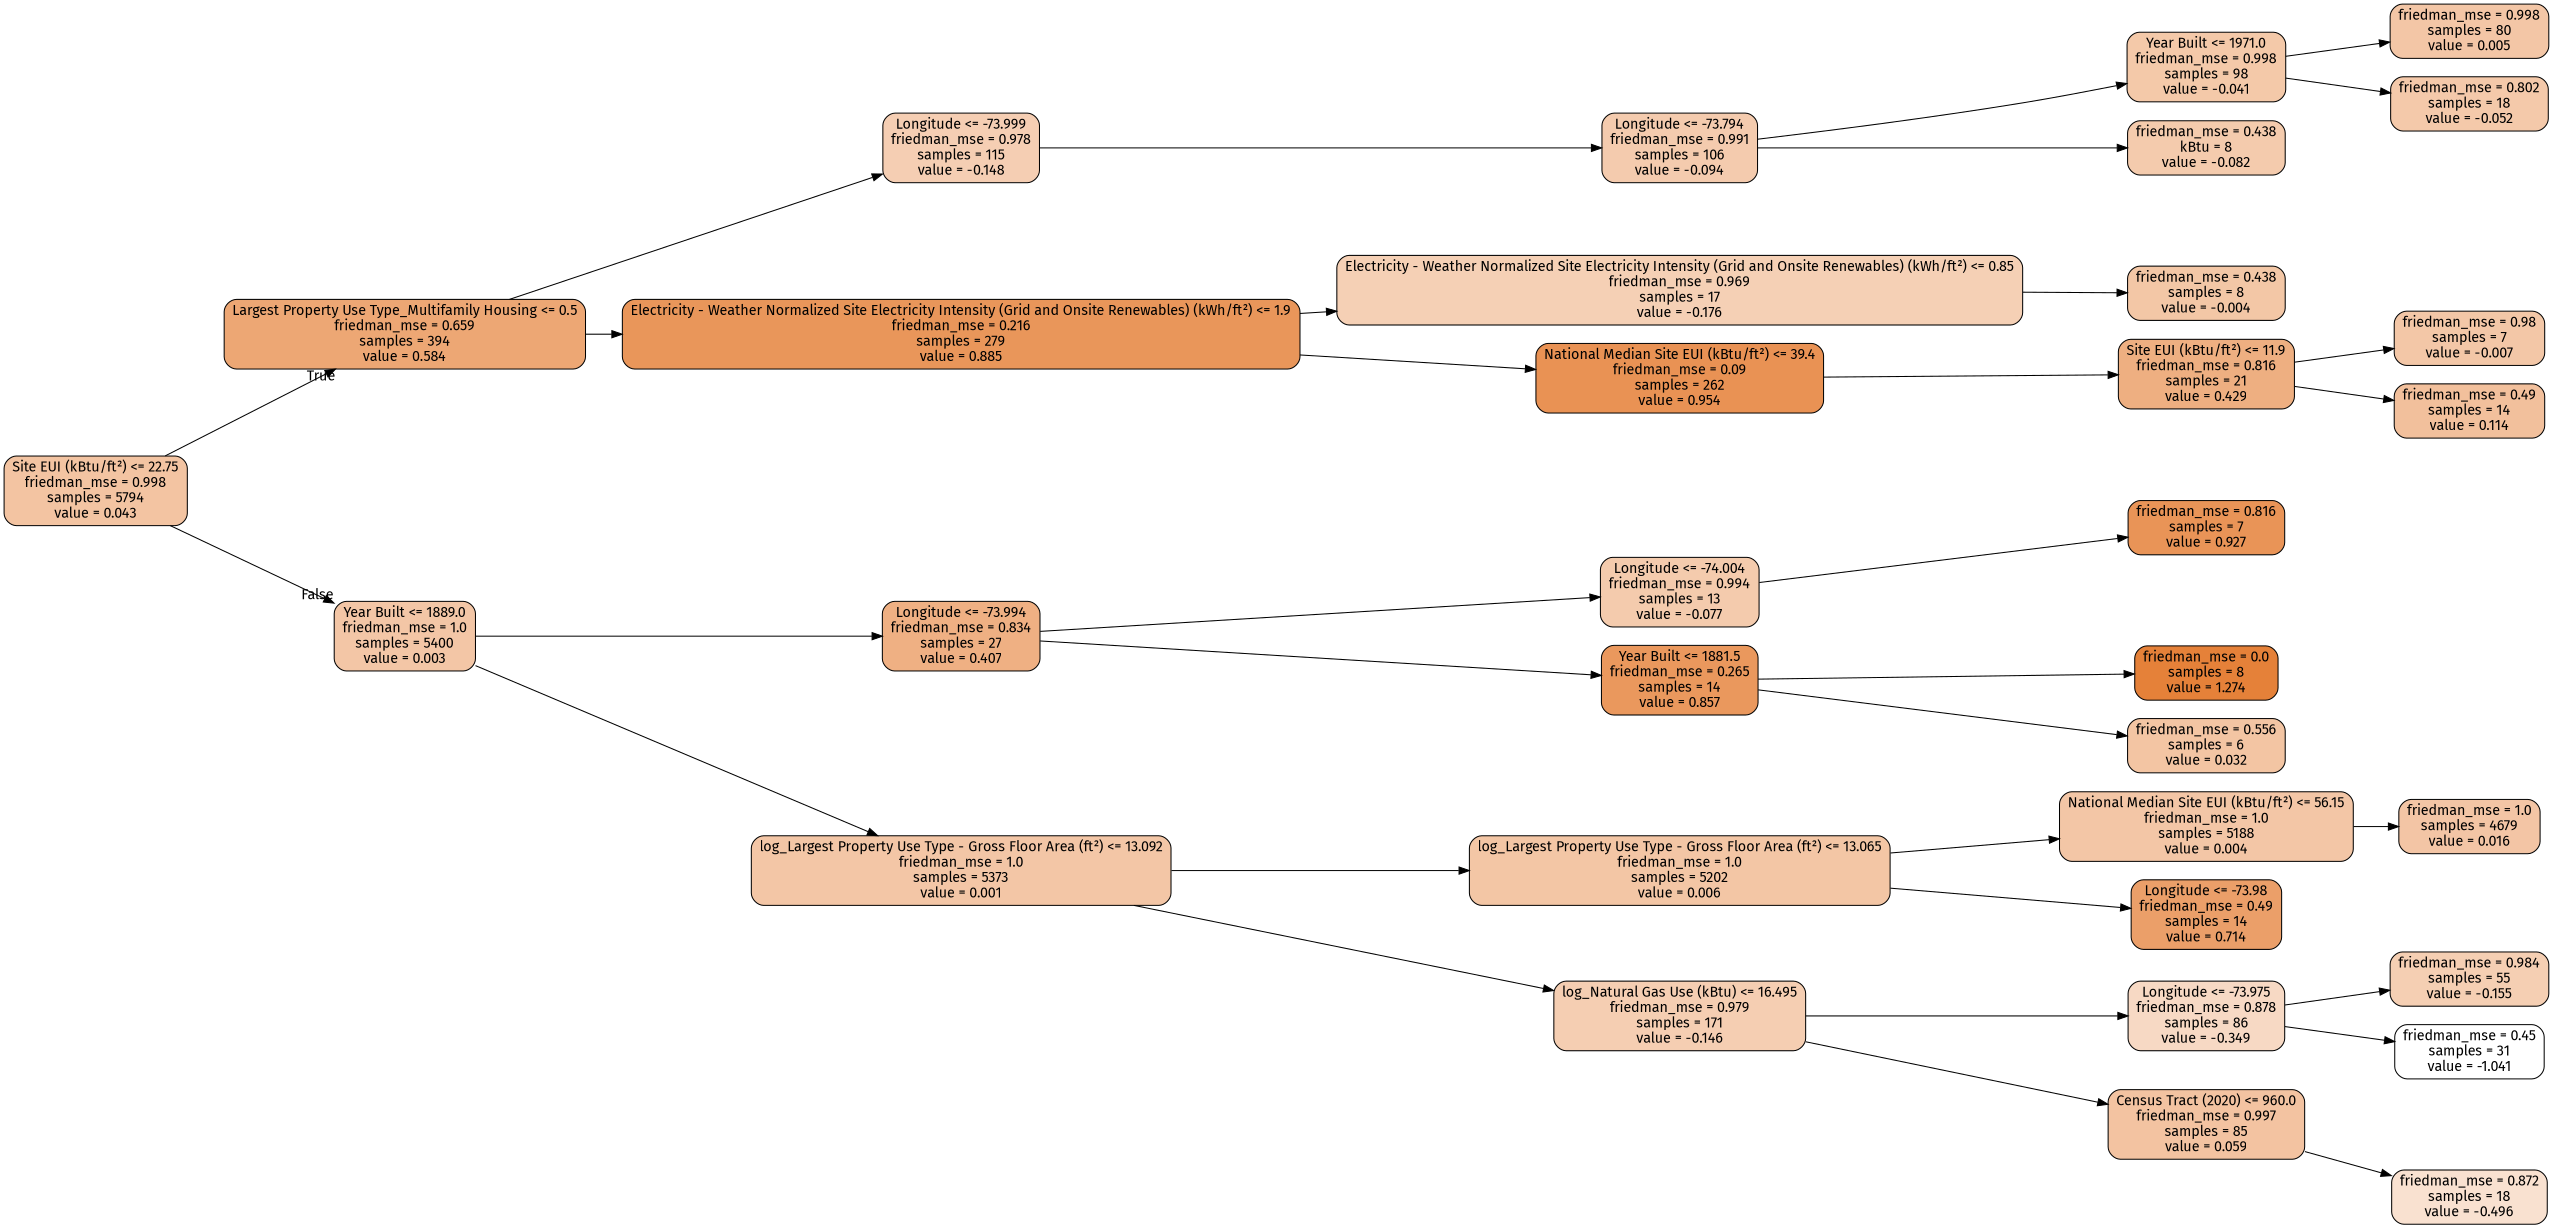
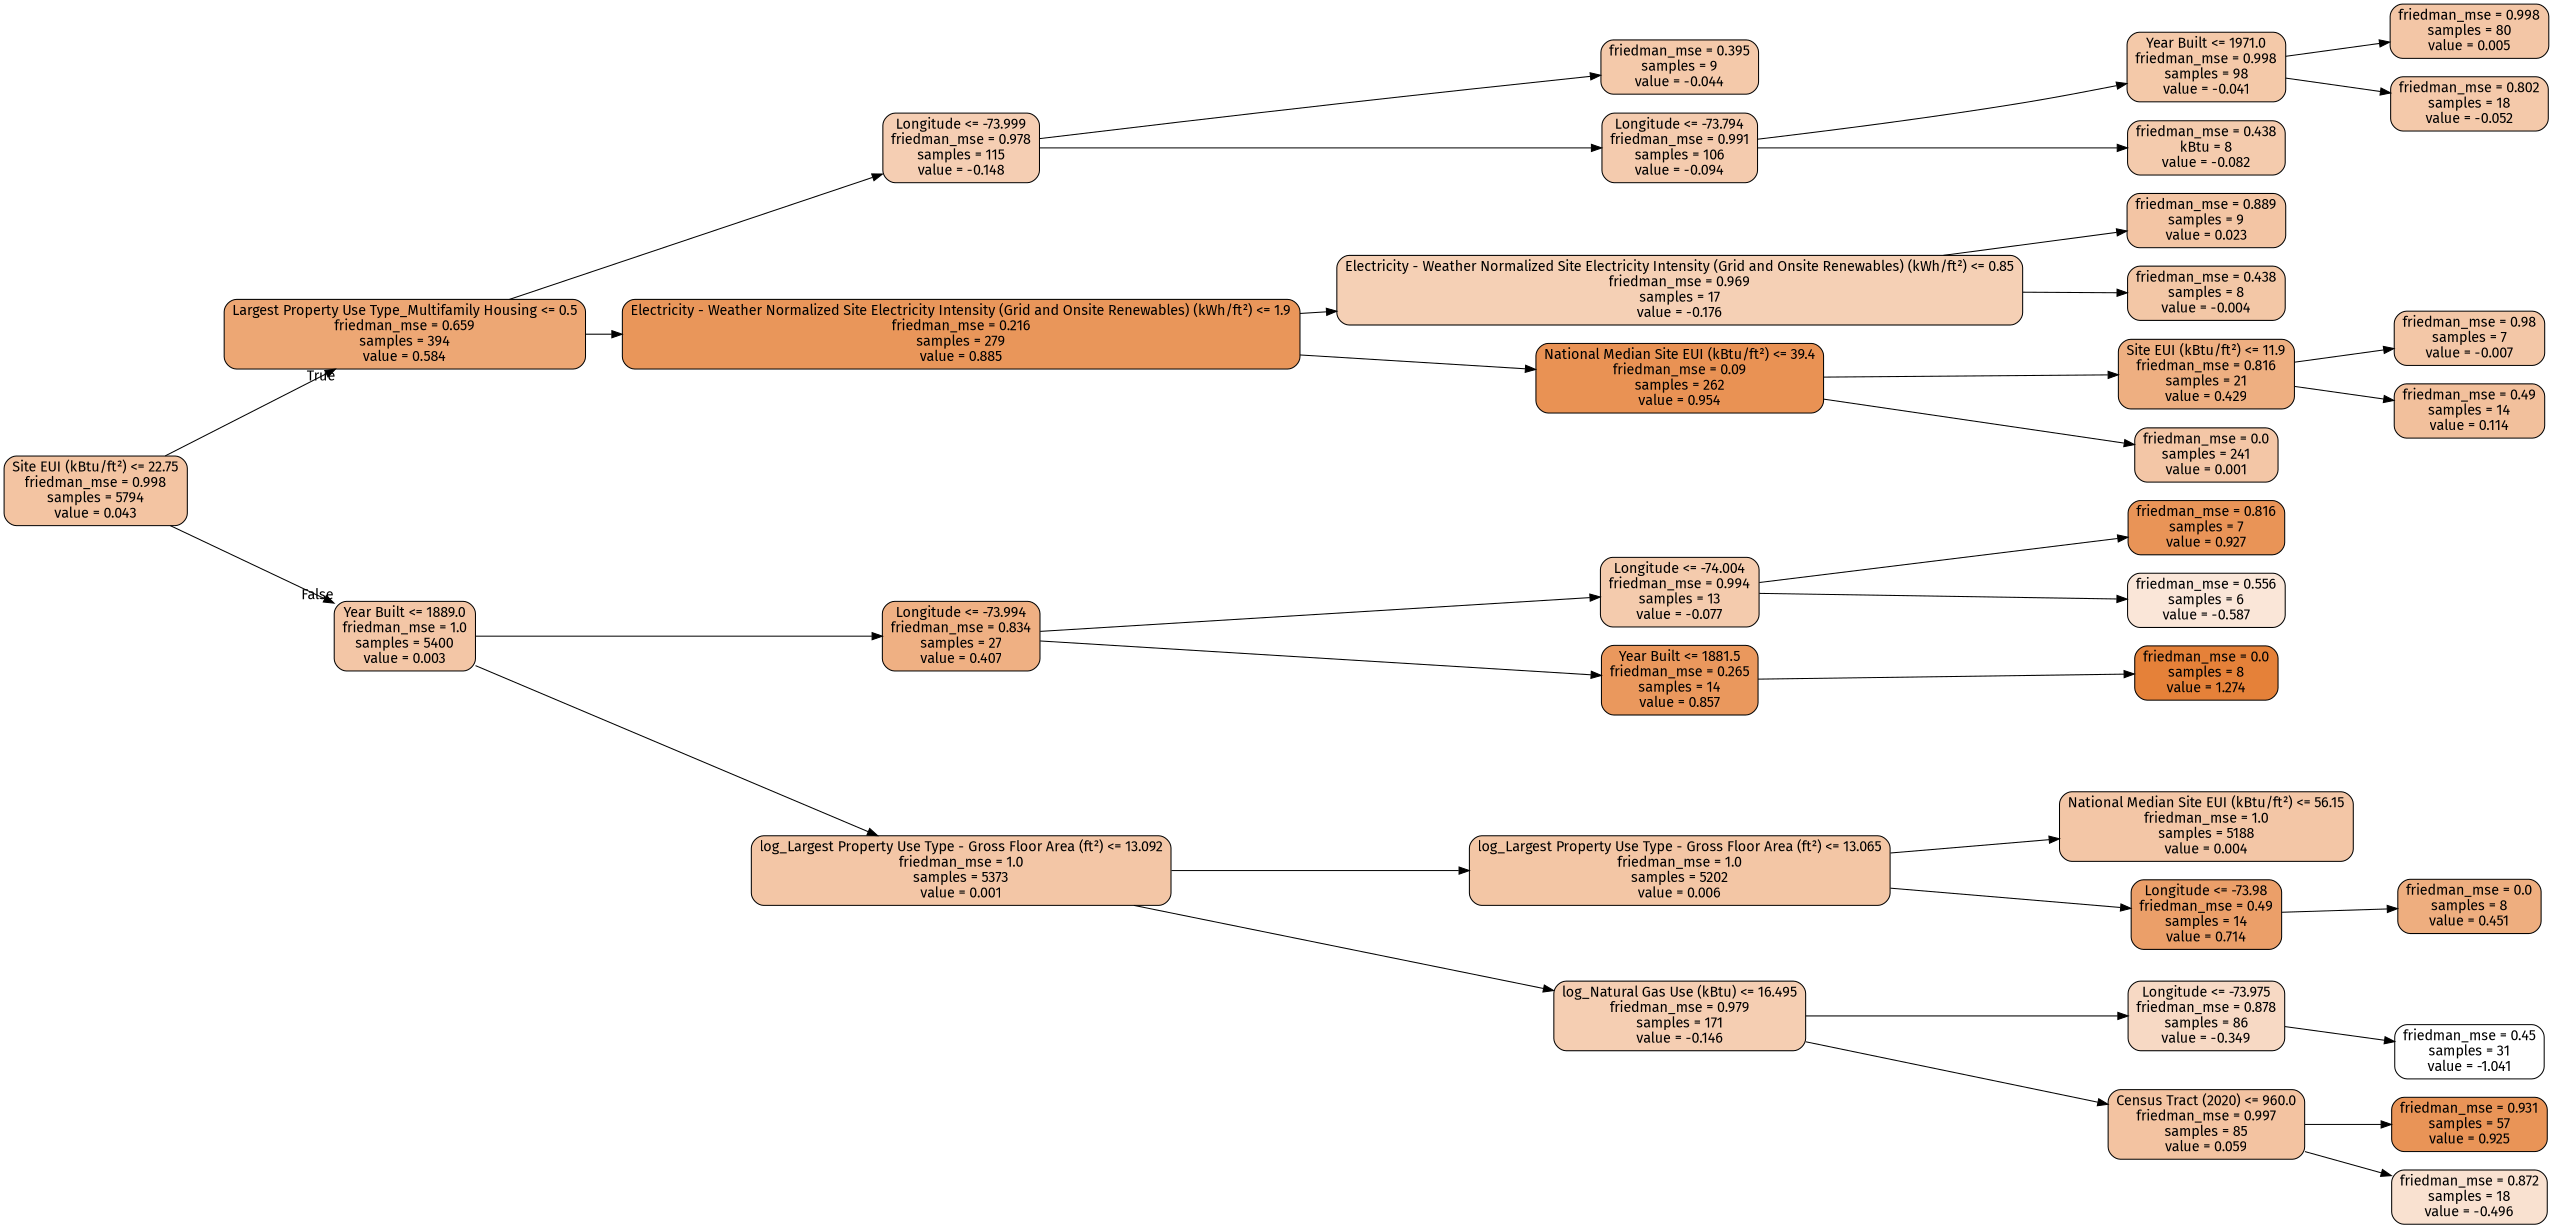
none -> (1680, 67)
none -> (2206, 221)
none -> (2206, 455)
none -> (2206, 600)
(2206, 746) -> none
(2469, 827) -> none
none -> (2469, 906)
(2469, 979) -> none
none -> (2469, 1124)
